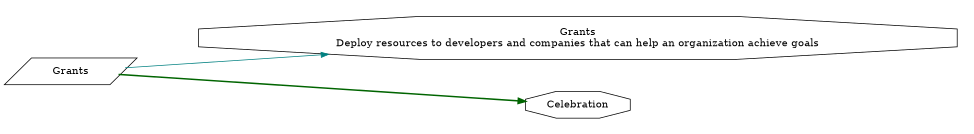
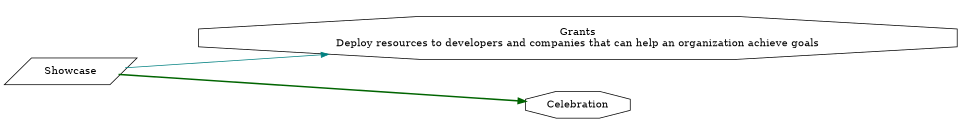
(71, 71) -> (71, 71)
